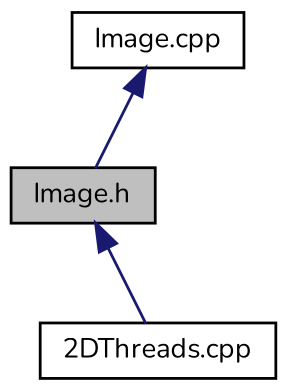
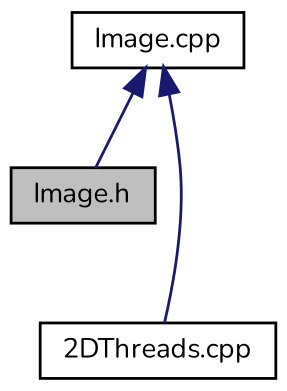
(127, 286) -> (181, 209)
